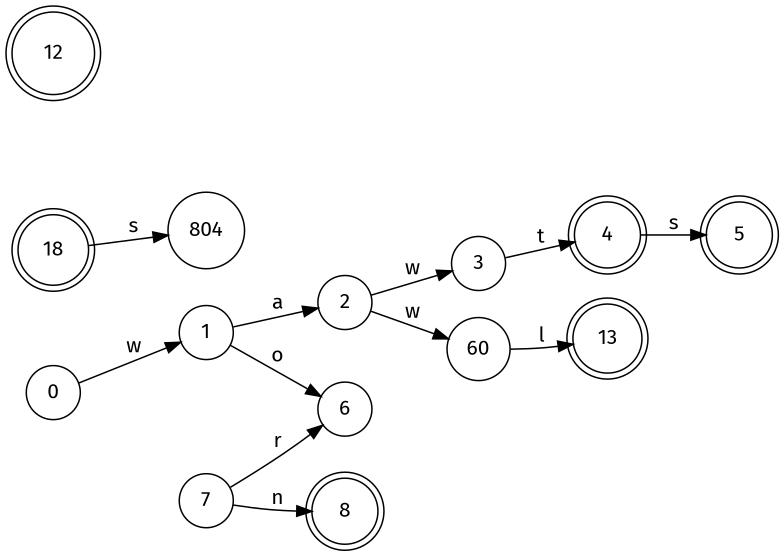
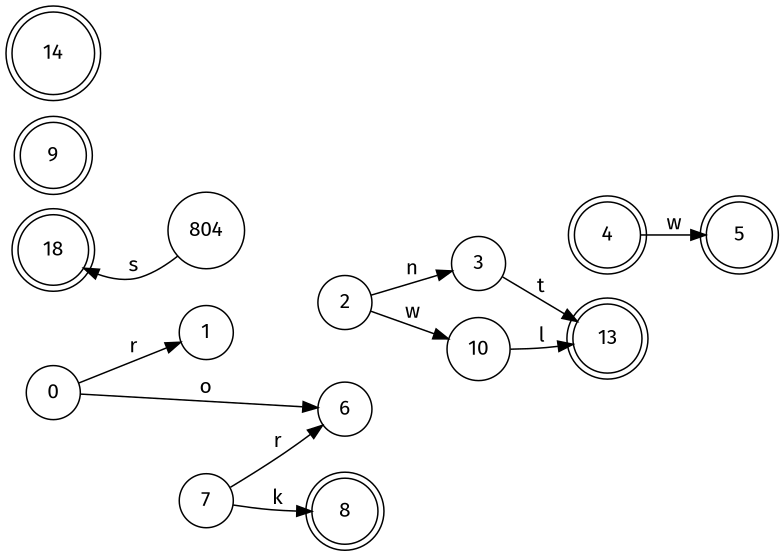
(53, 53) -> (53, 53)
none -> (53, 155)
(674, 224) -> (674, 224)
(121, 241) -> (140, 277)
(533, 252) -> (534, 295)
(412, 269) -> (412, 269)
(268, 319) -> none
(134, 347) -> (134, 347)
(479, 349) -> (479, 349)
(269, 367) -> (192, 400)
(278, 498) -> (278, 498)
